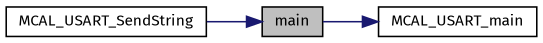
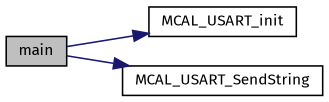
(227, 22) -> (90, 60)
(458, 22) -> (223, 22)
